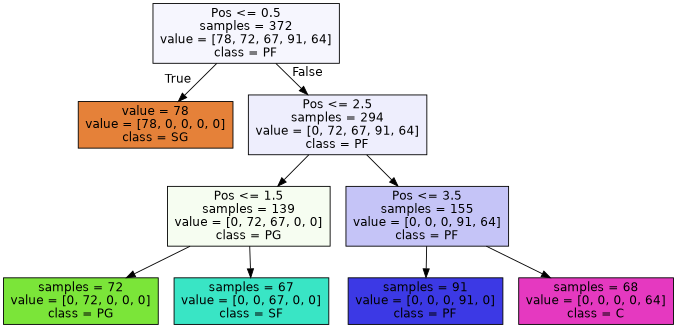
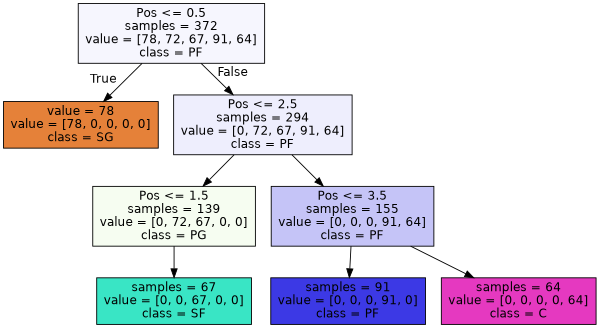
(81, 301) -> none
(596, 301) -> (519, 301)
